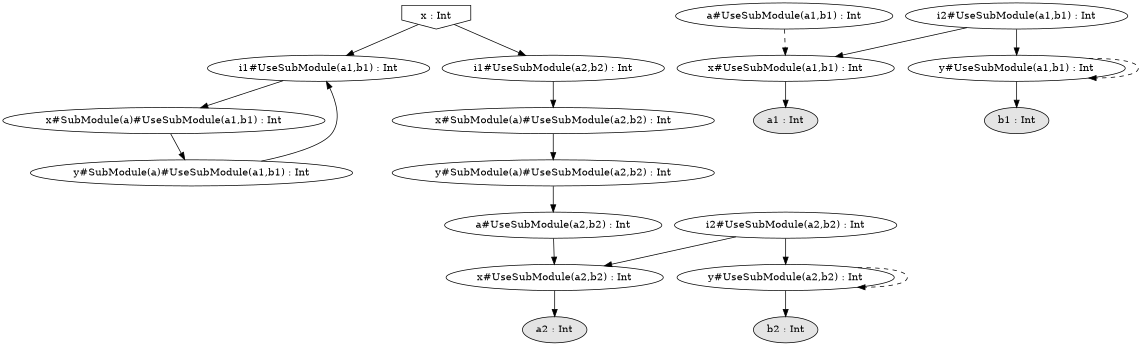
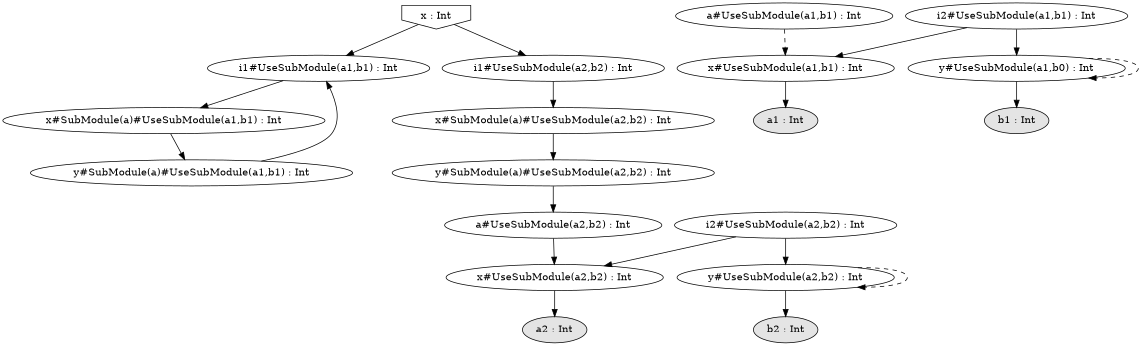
(1017, 68) -> (1017, 68)
